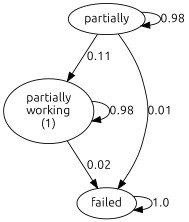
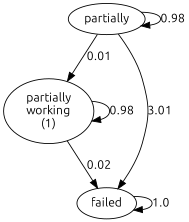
(99, 57) -> (99, 57)
(160, 111) -> (160, 111)
